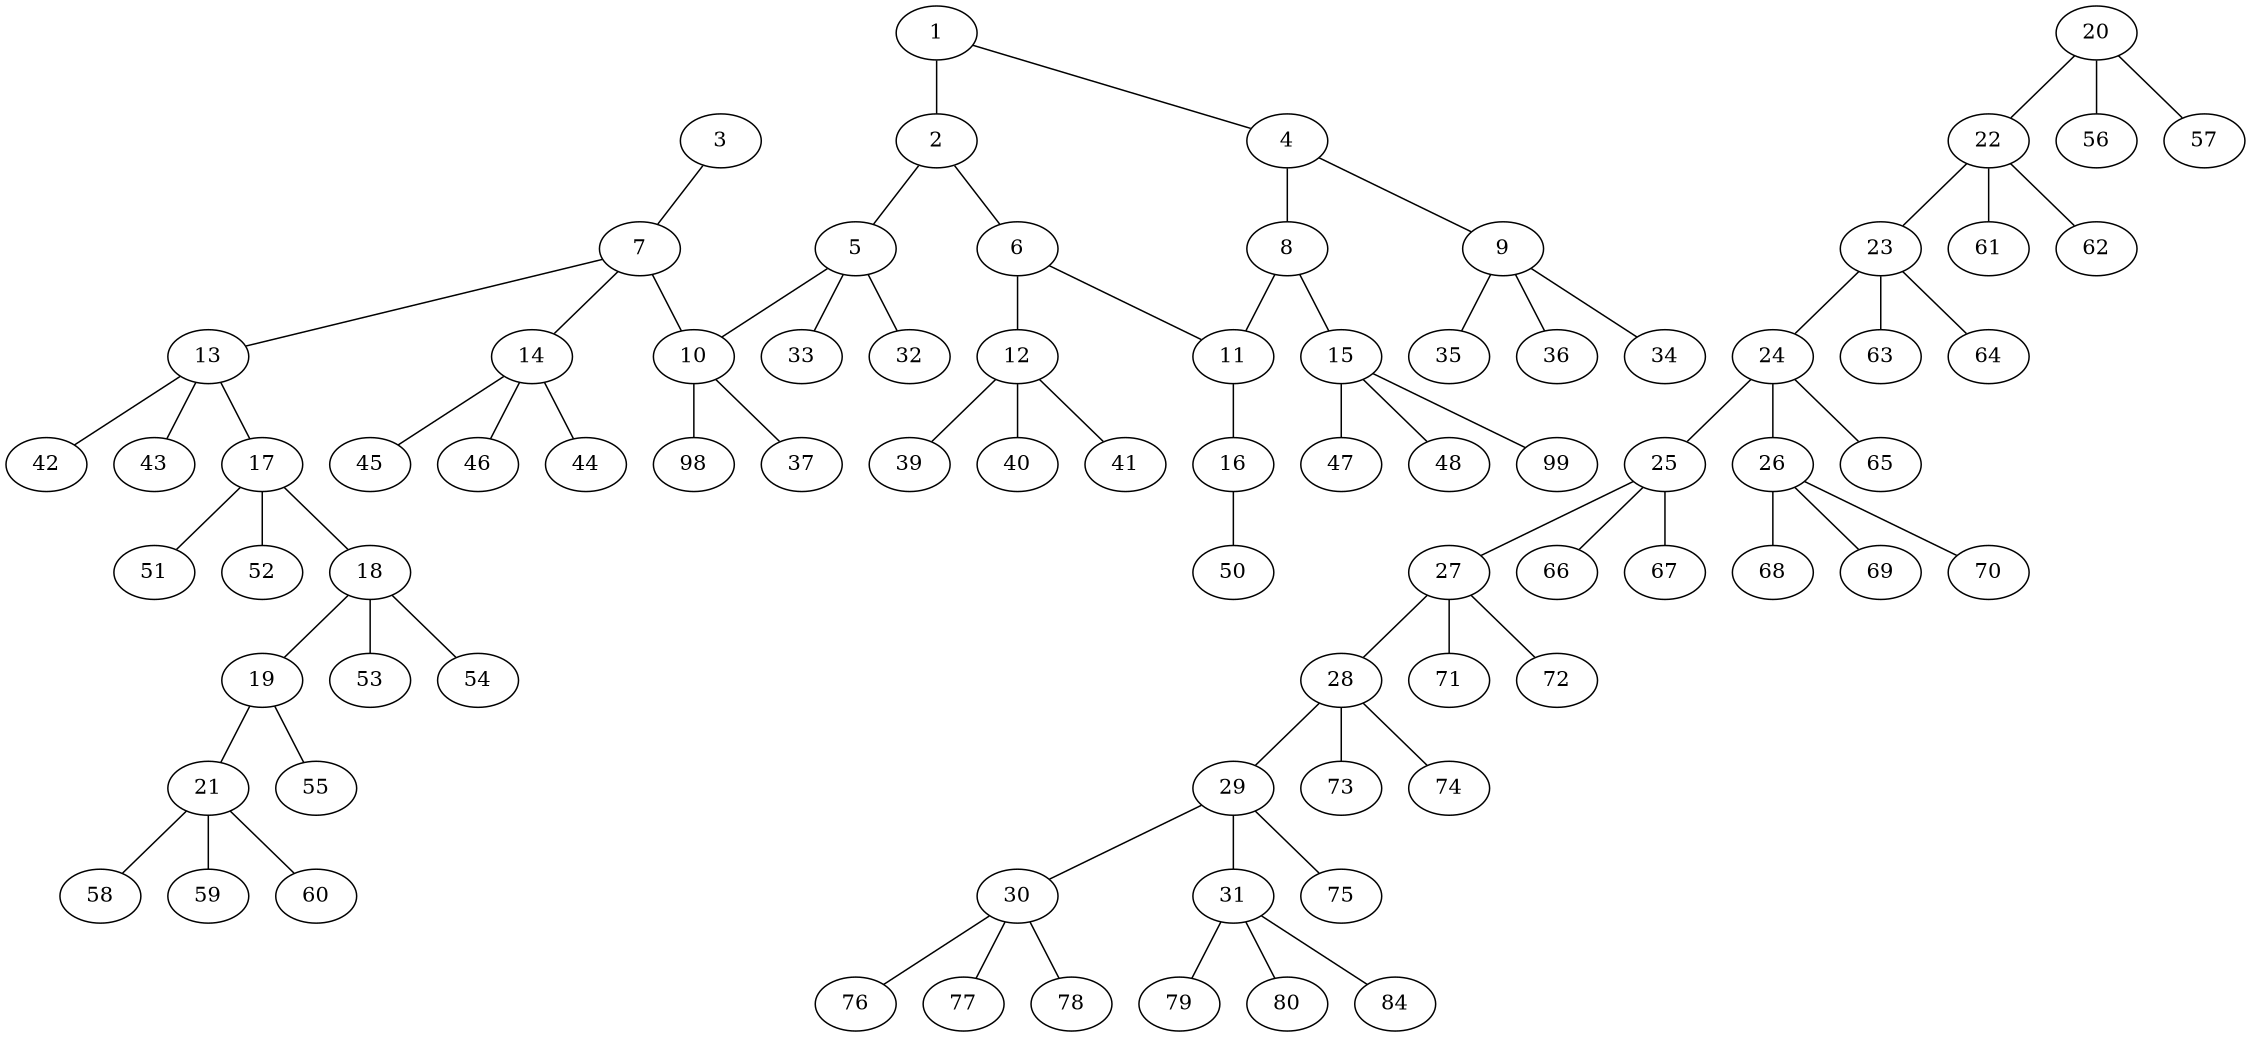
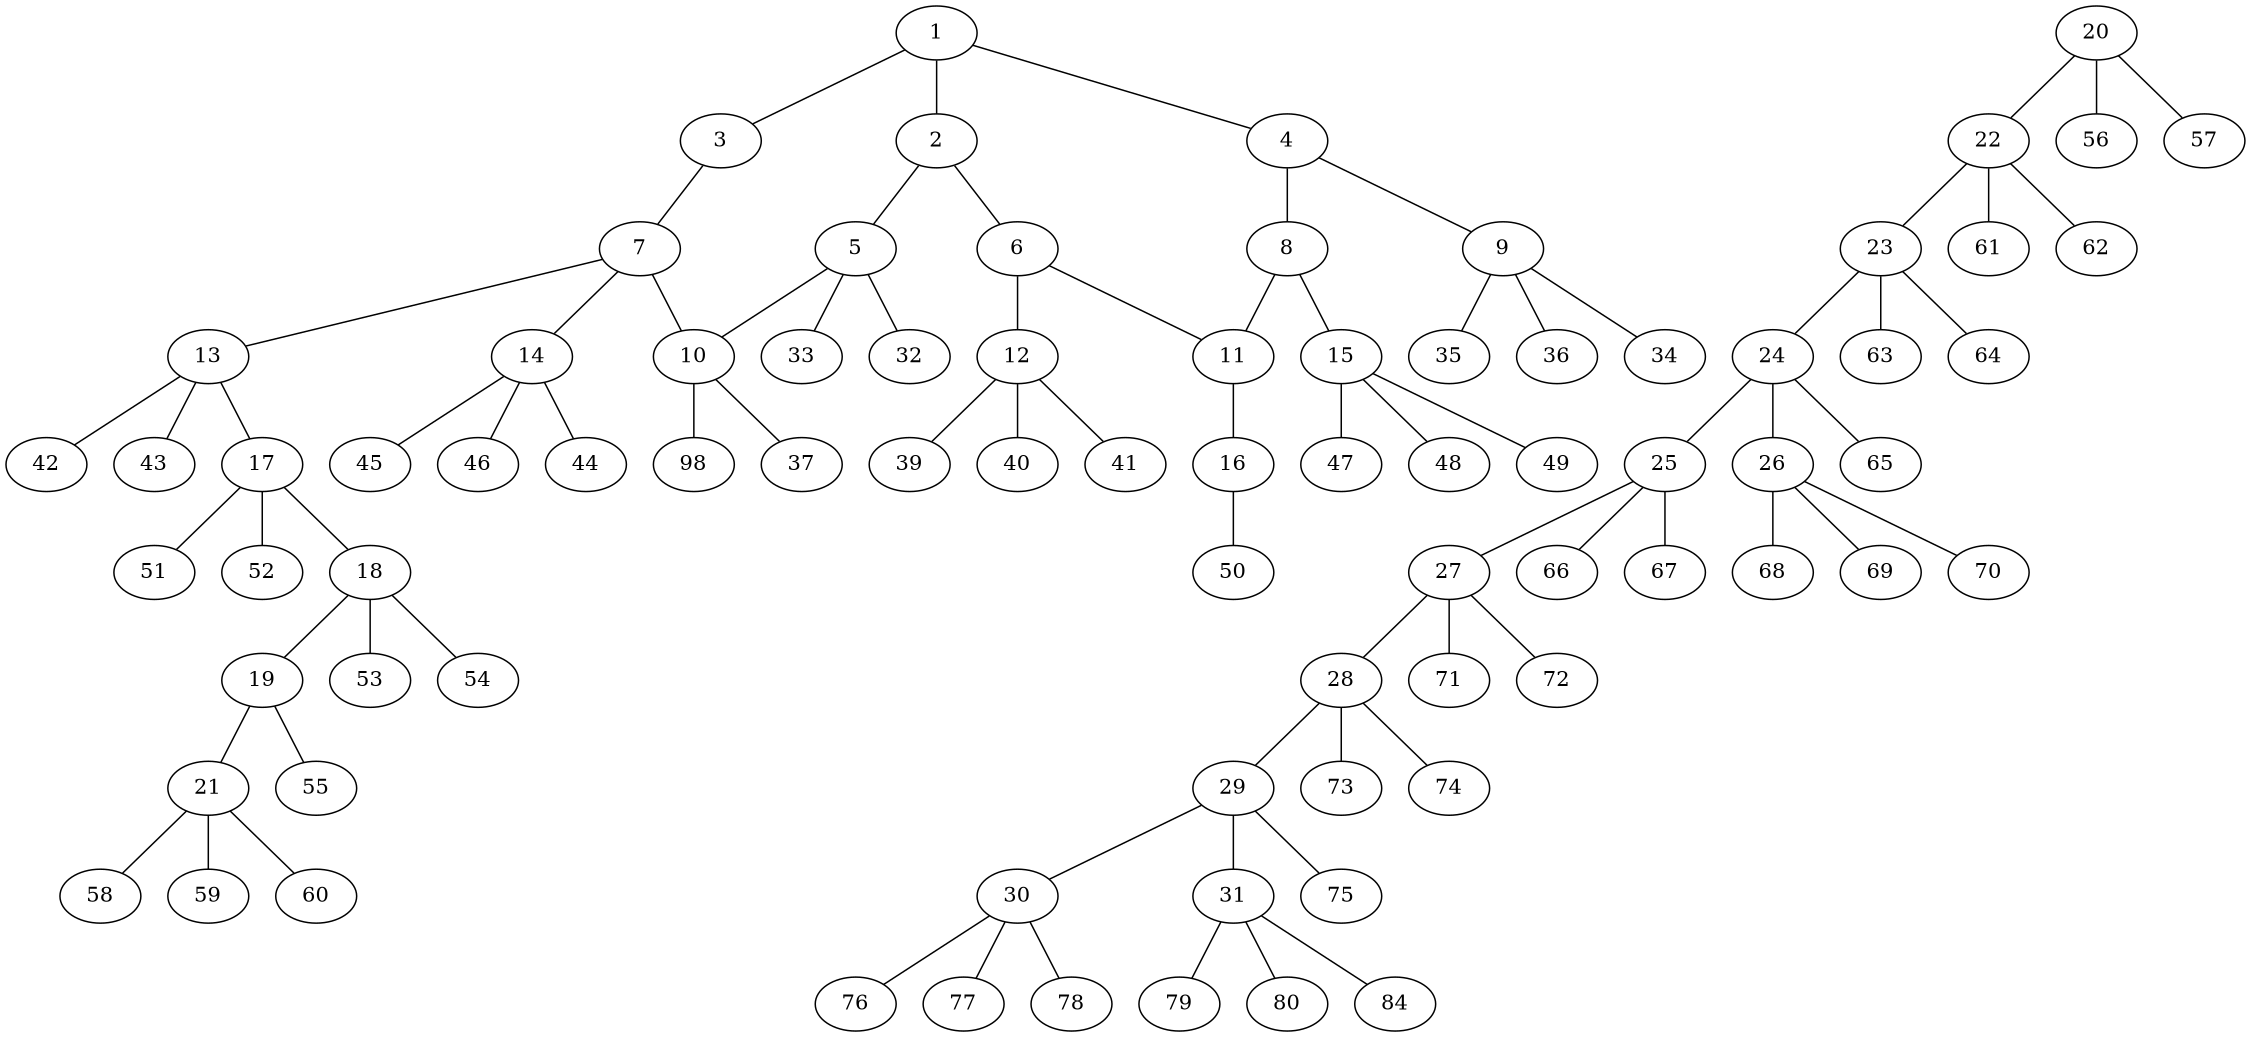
none -> (829, 87)
(1557, 465) -> (1557, 465)
